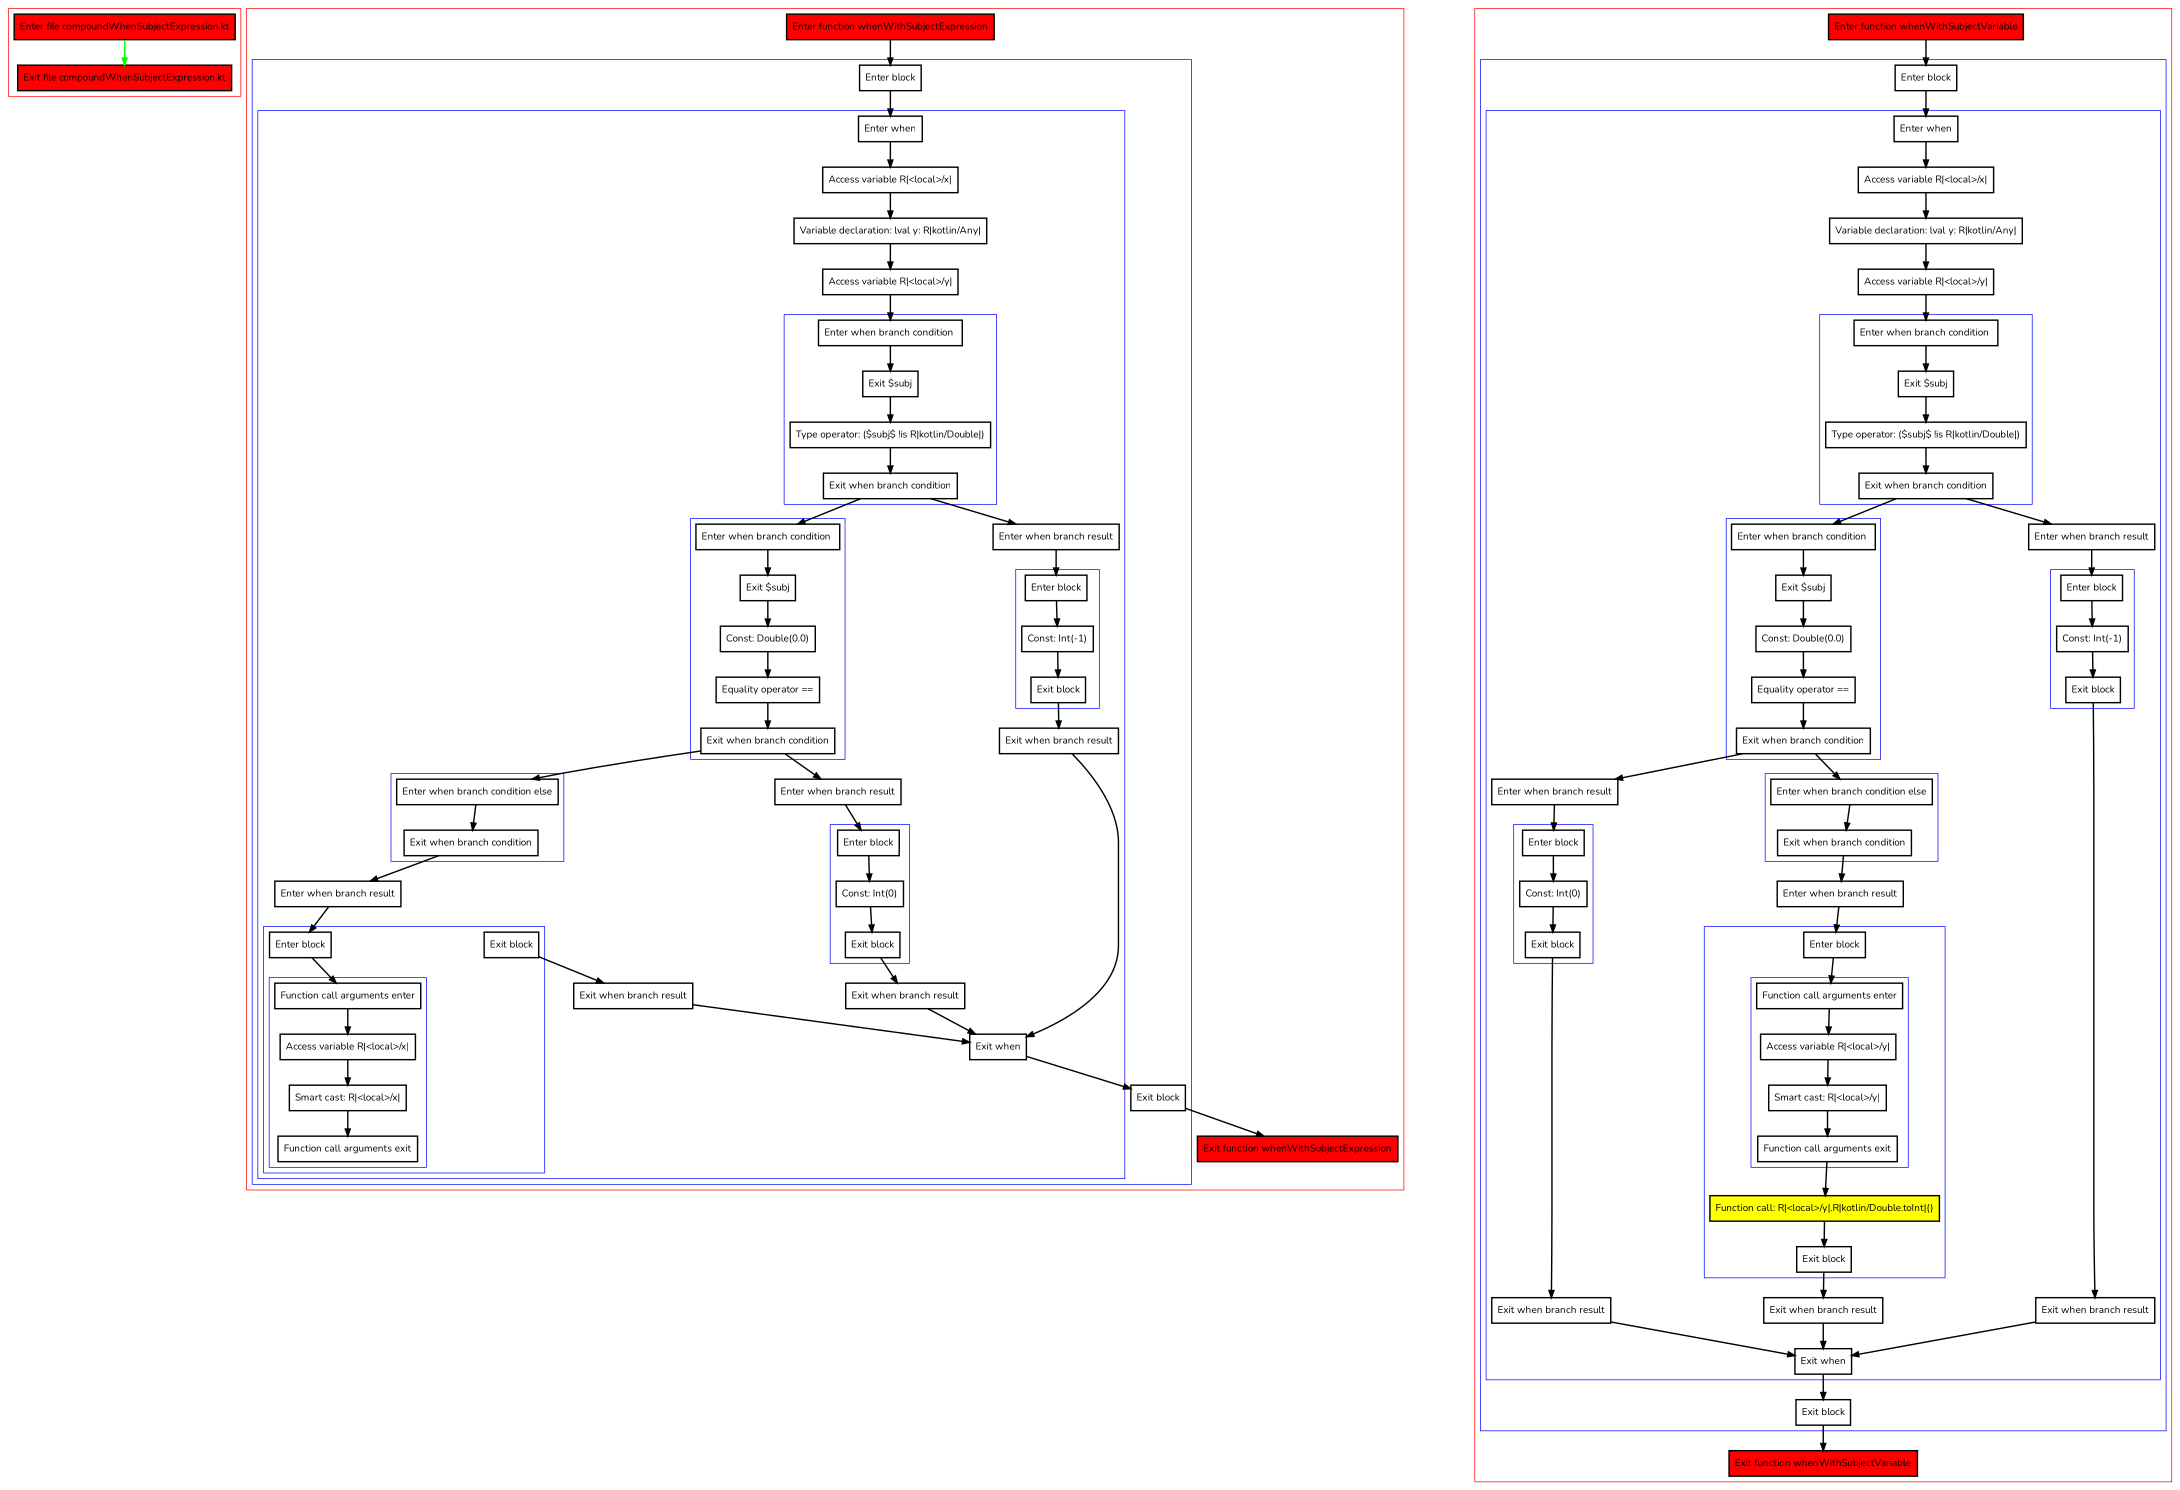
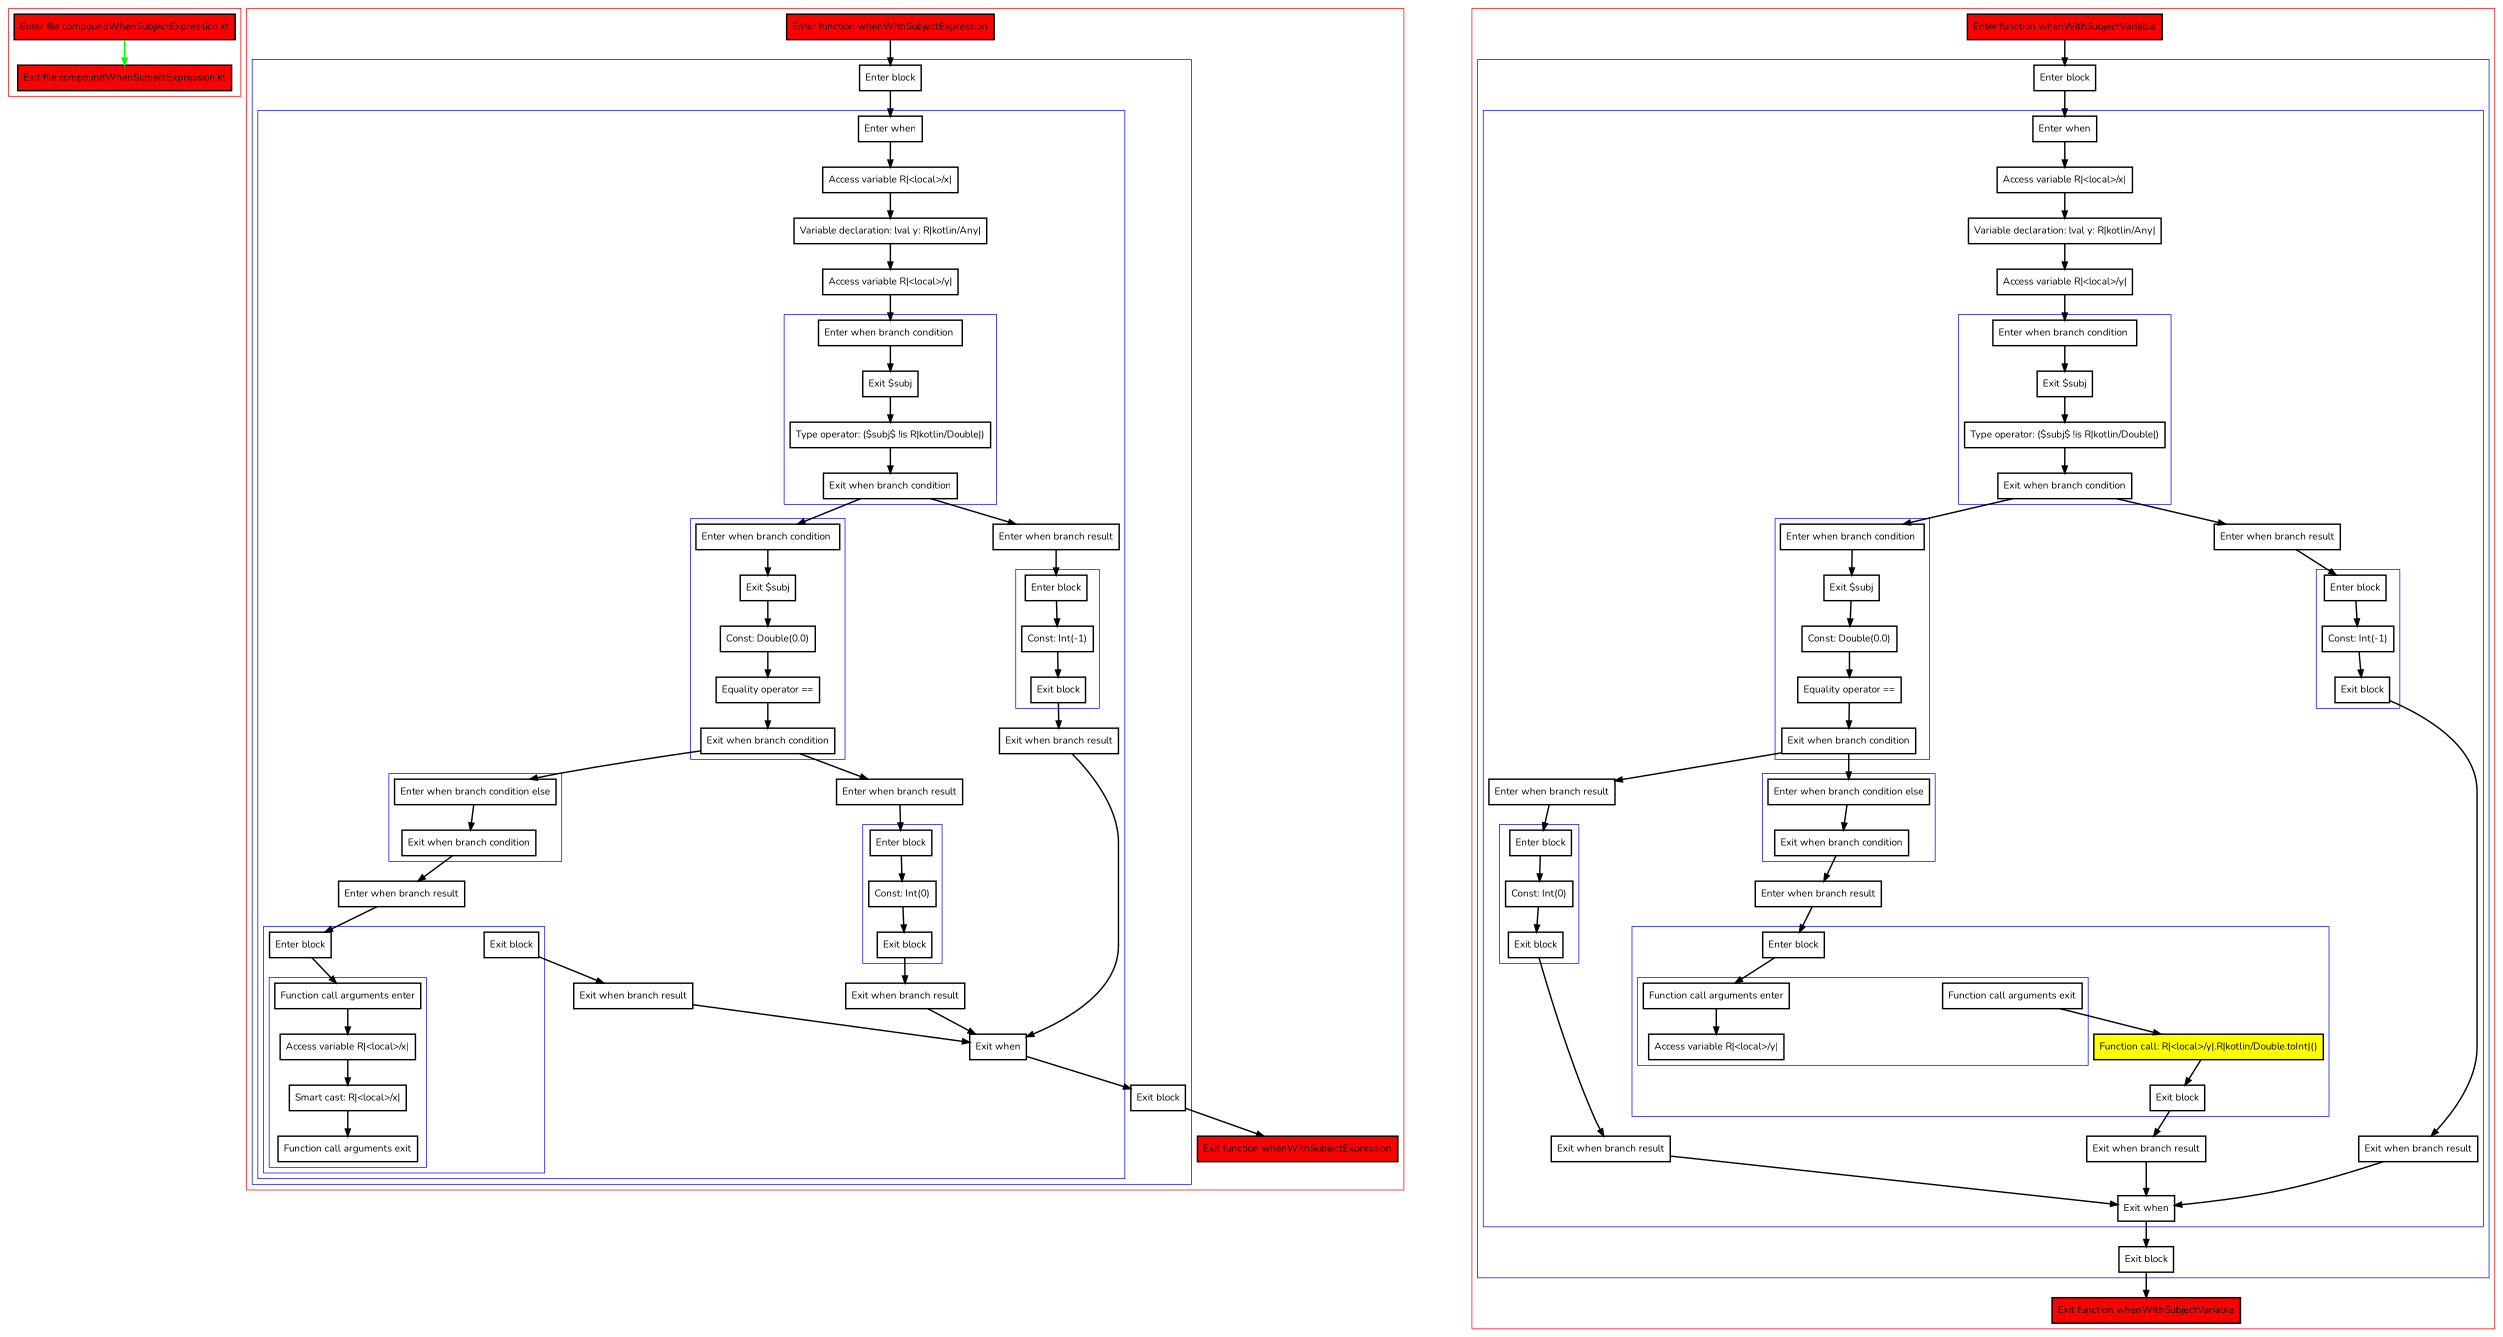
(1828, 1098) -> none
